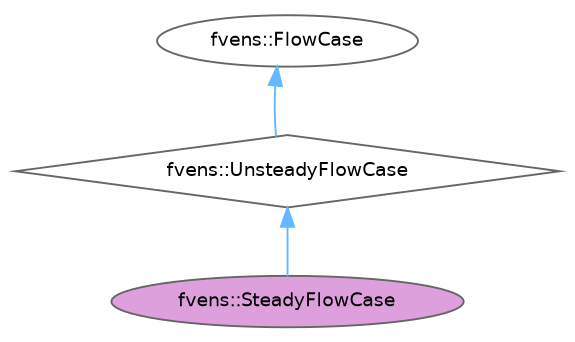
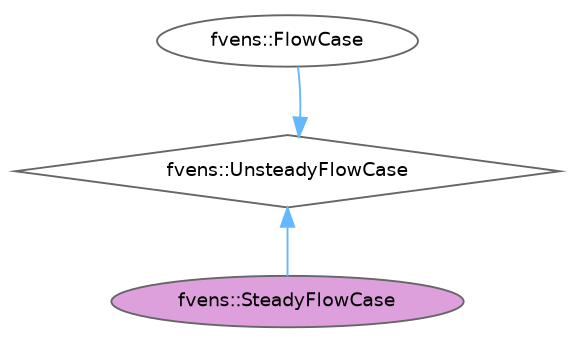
(275, 111) -> (300, 92)
